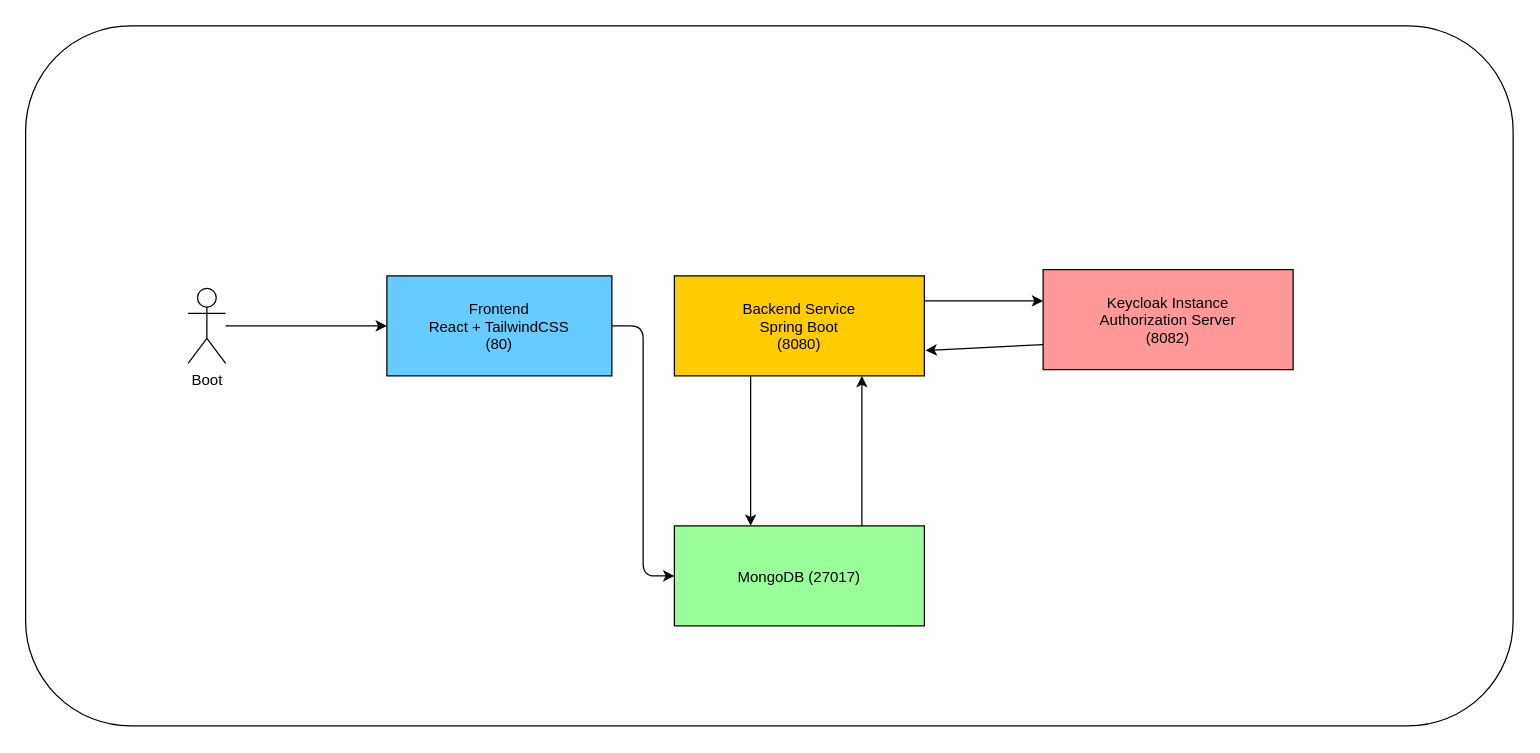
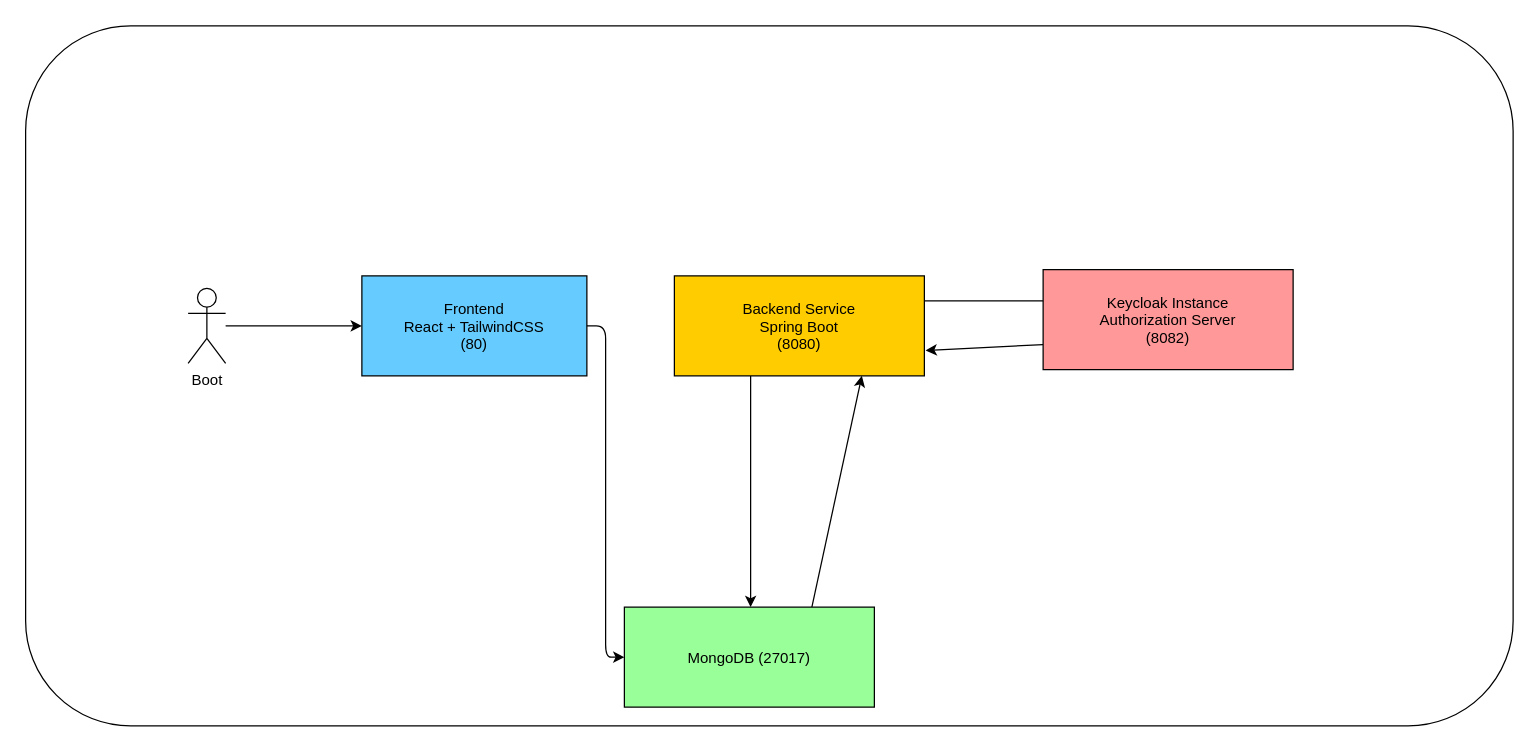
(1033, 301) -> (1036, 301)
(499, 326) -> (474, 326)
(799, 576) -> (749, 657)
